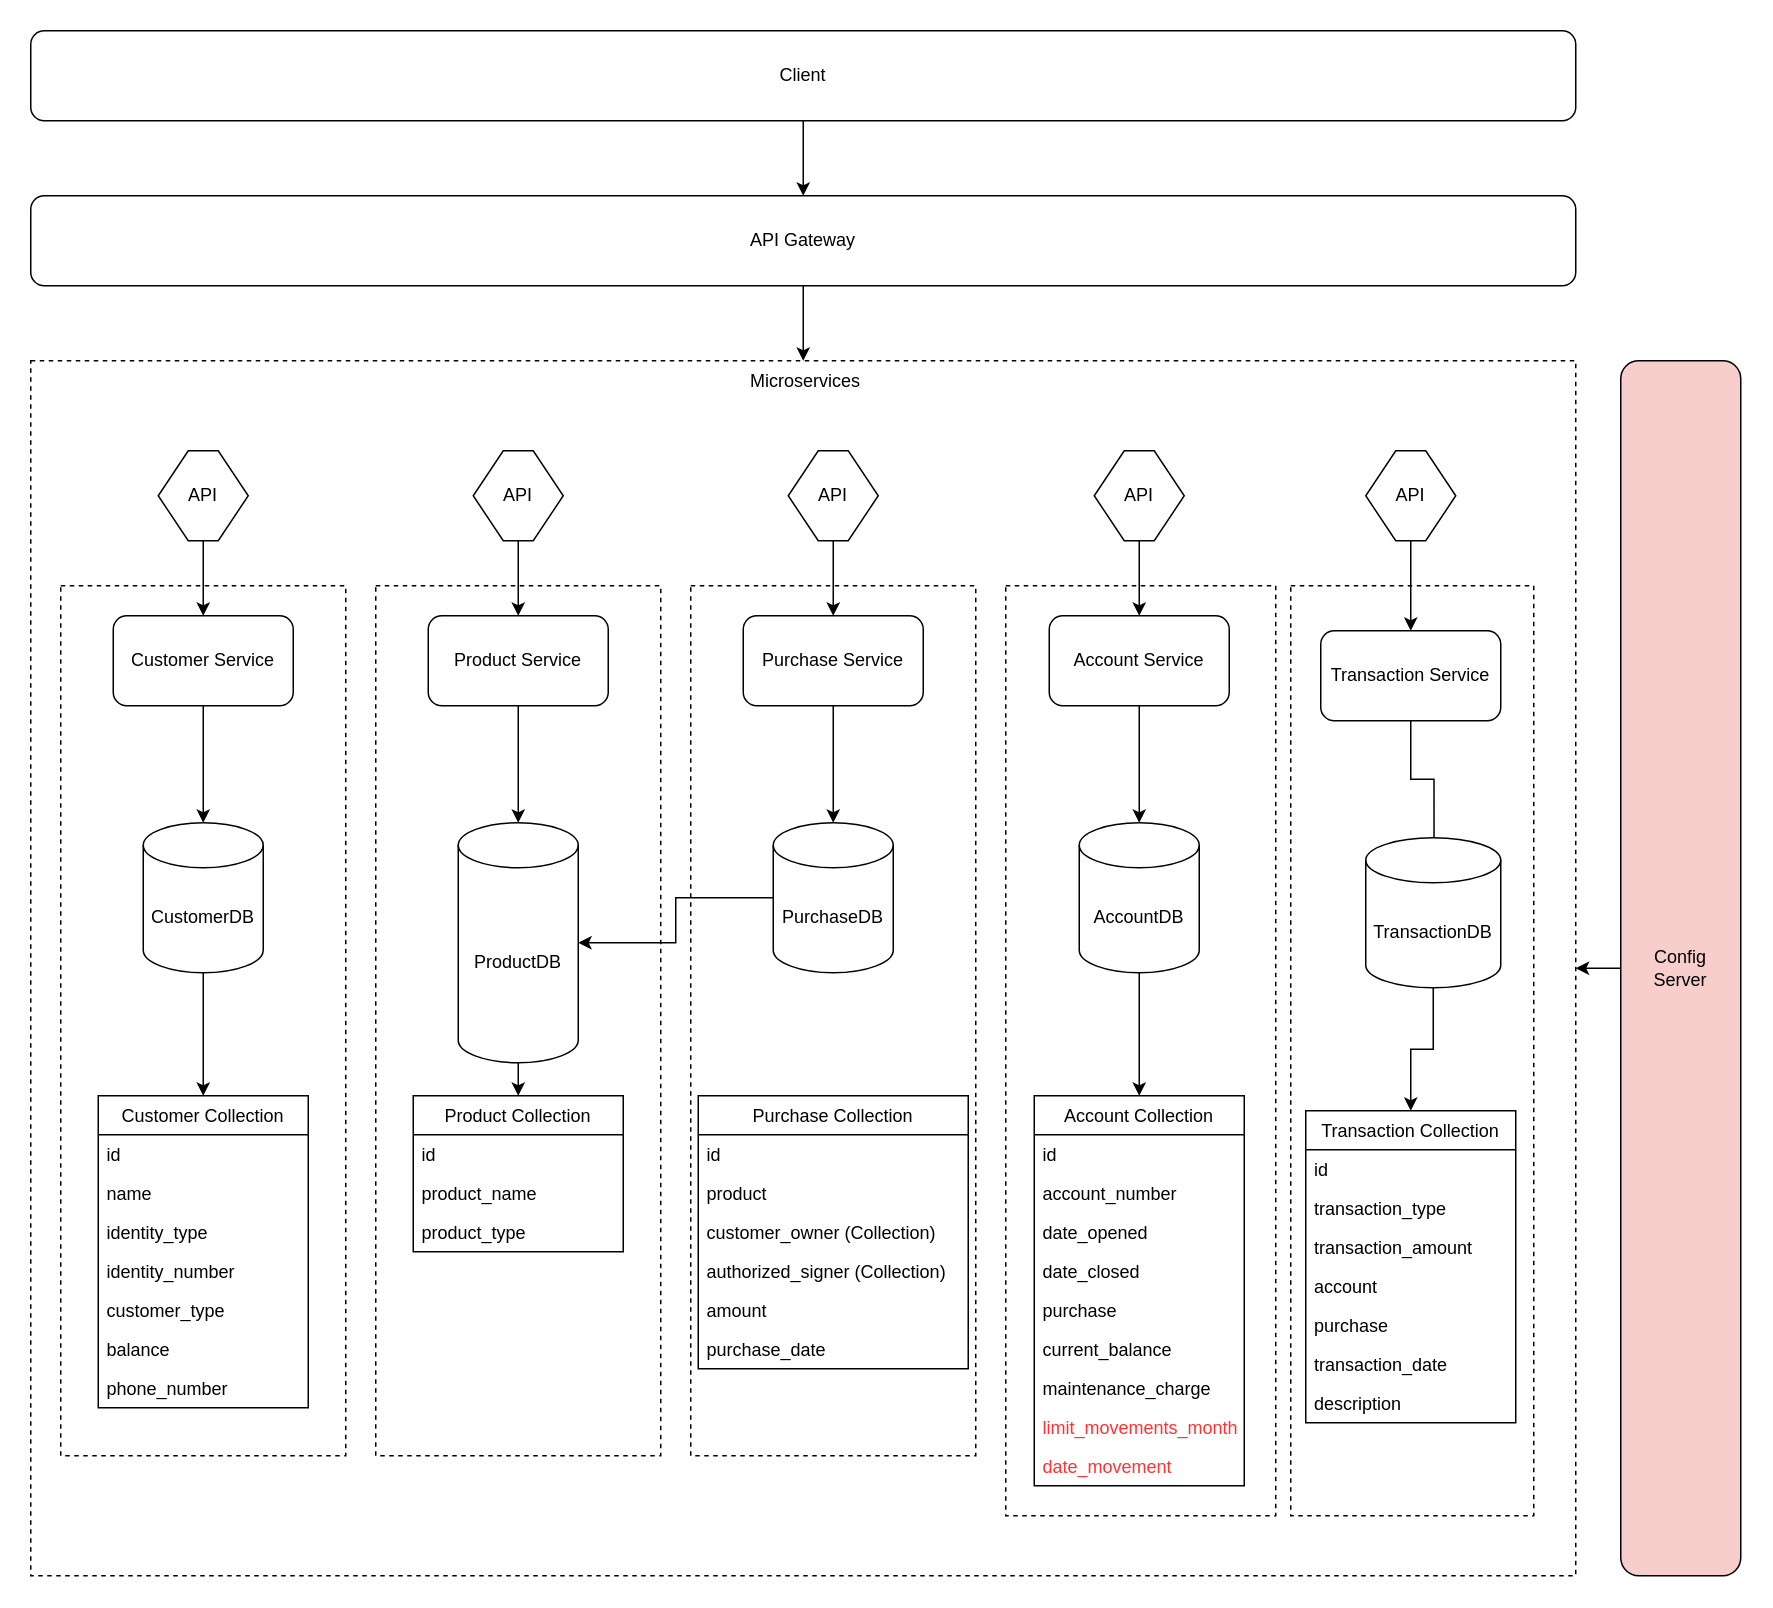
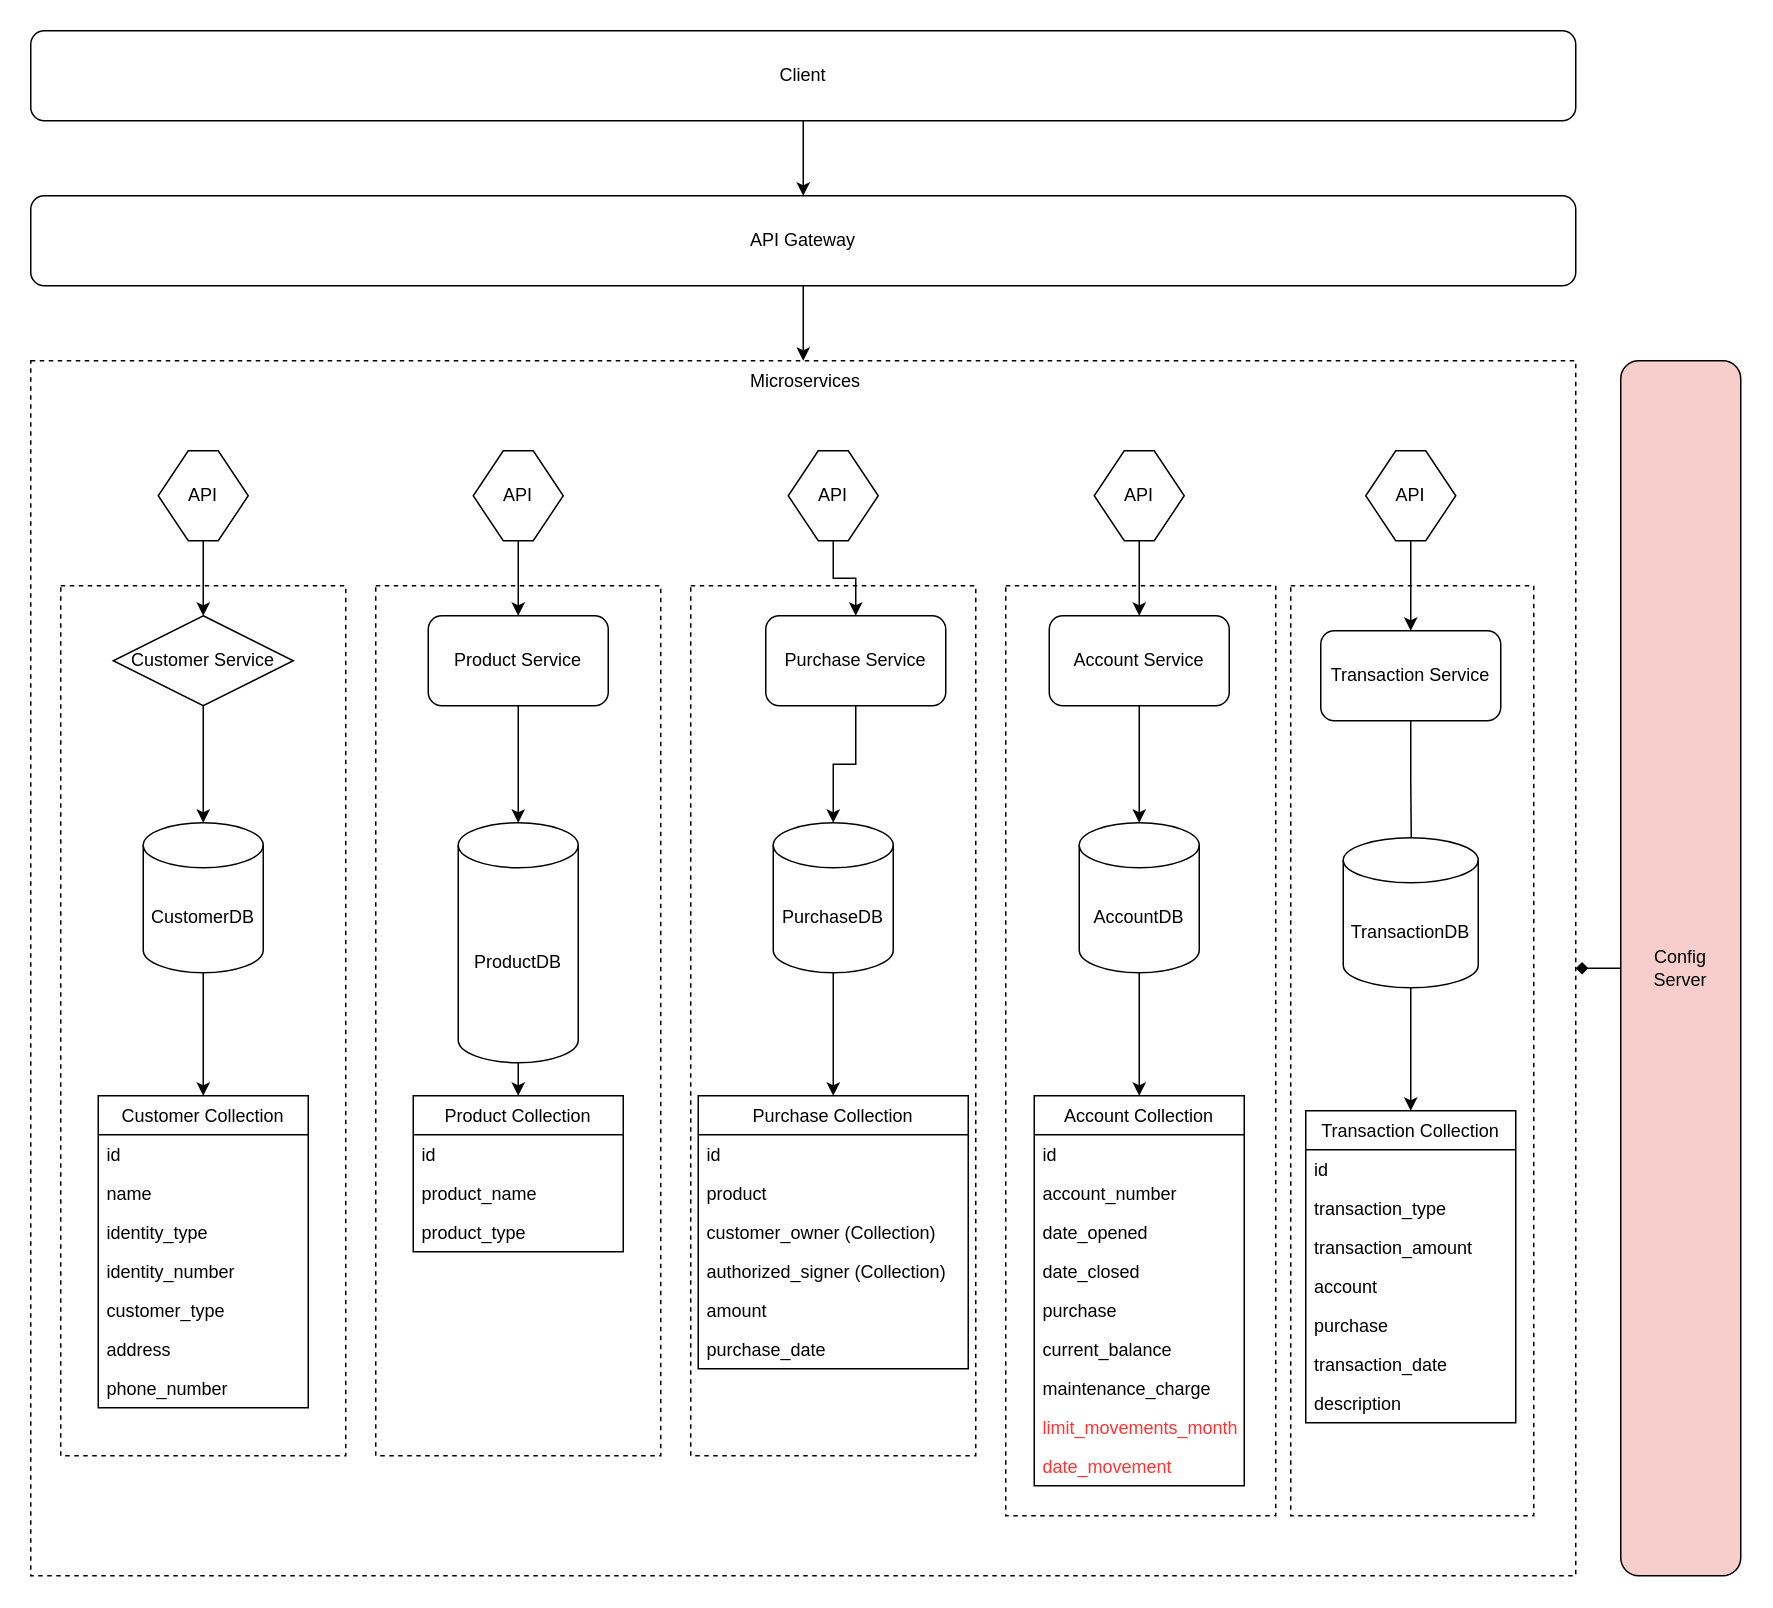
(203, 661) -> (203, 661)
(833, 661) -> (856, 661)
(1433, 913) -> (1411, 913)
(676, 915) -> (833, 1029)
(1587, 968) -> (1588, 968)
(139, 1350) -> (142, 1350)
